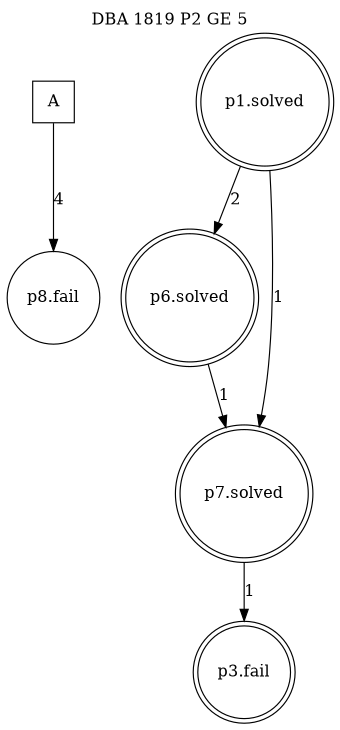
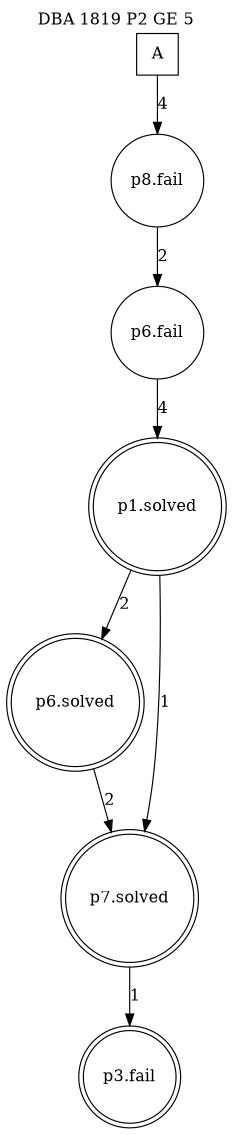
none -> (157, 333)
(225, 396) -> (110, 800)
